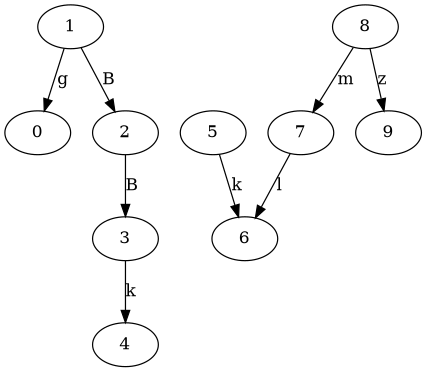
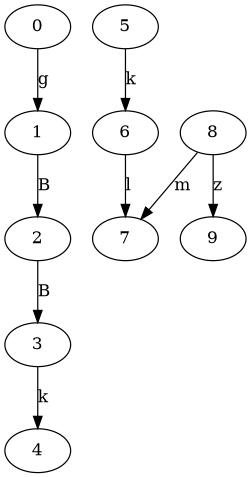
(56, 74) -> (38, 74)
(276, 180) -> (125, 180)
